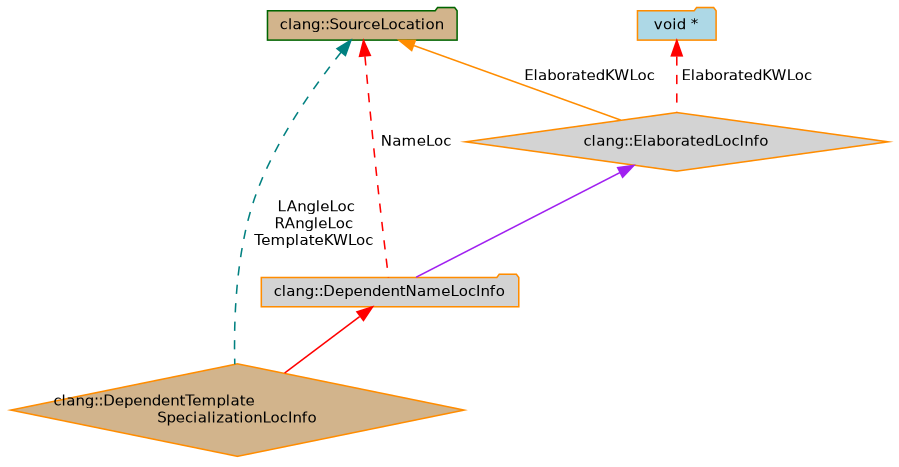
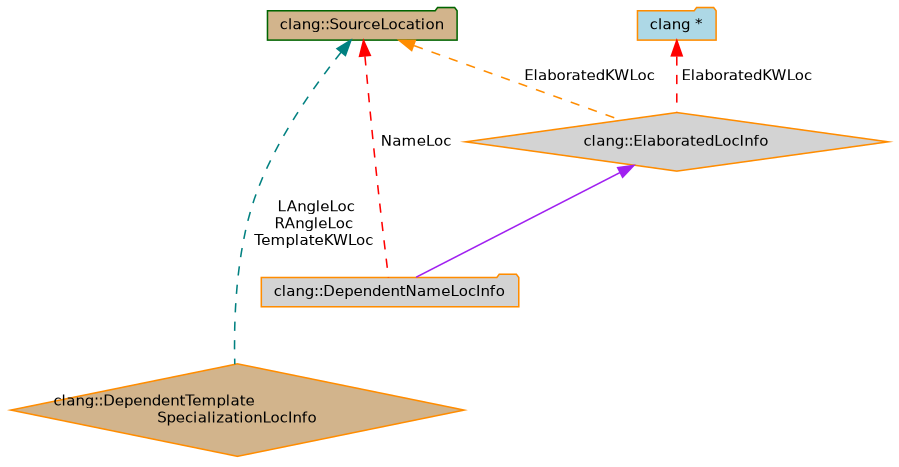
(677, 25) -> (677, 25)
(517, 83) -> (517, 83)
(322, 345) -> none
